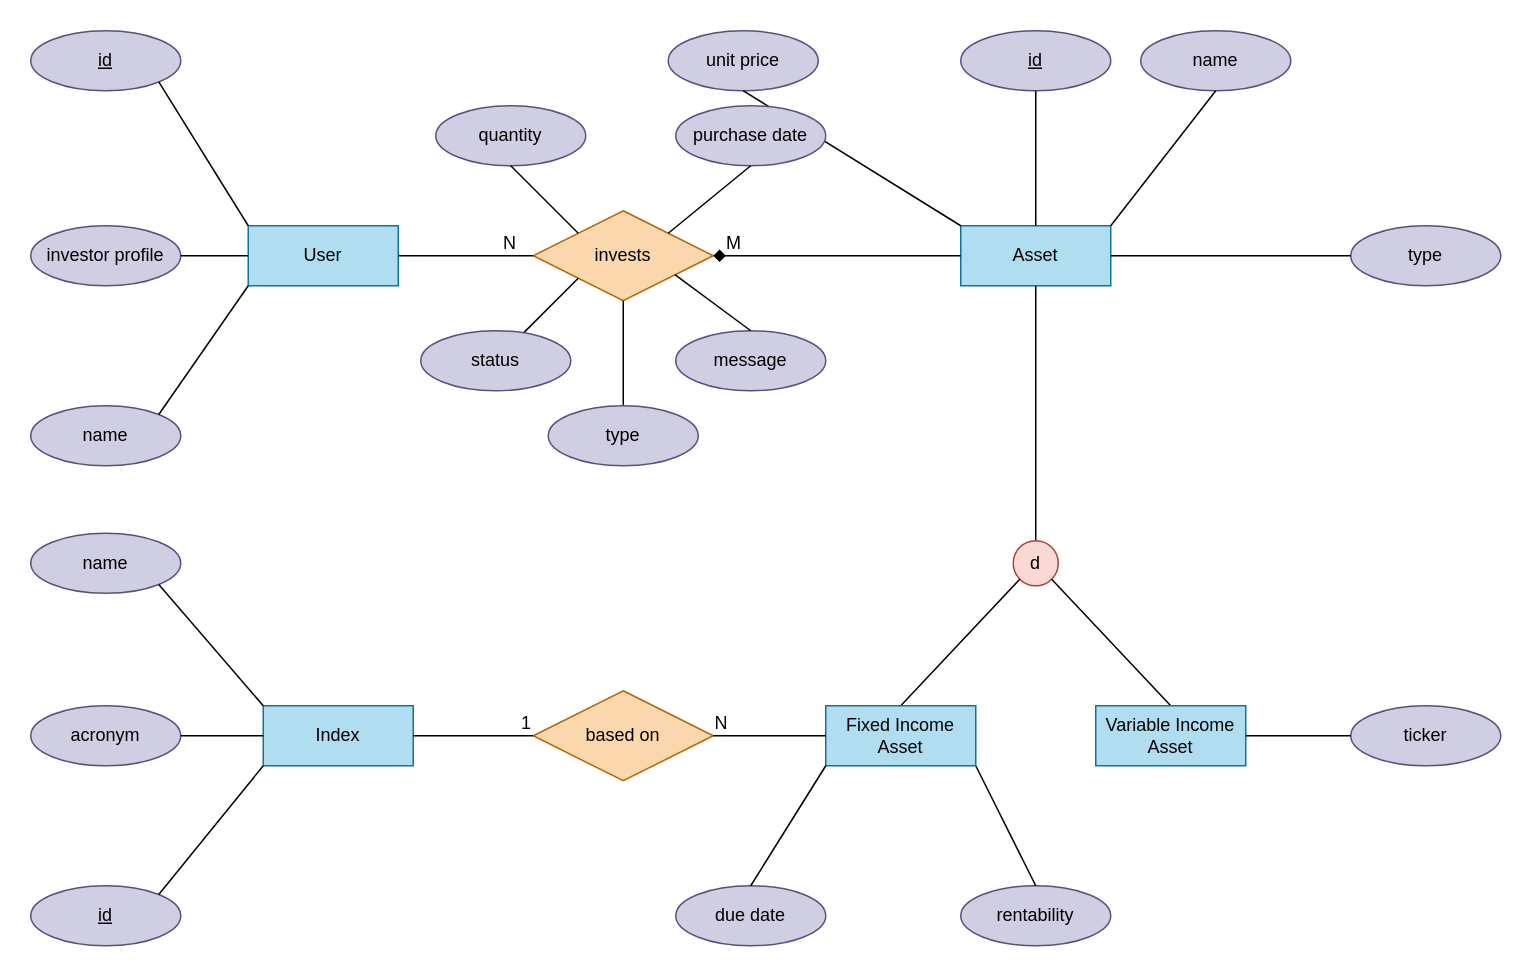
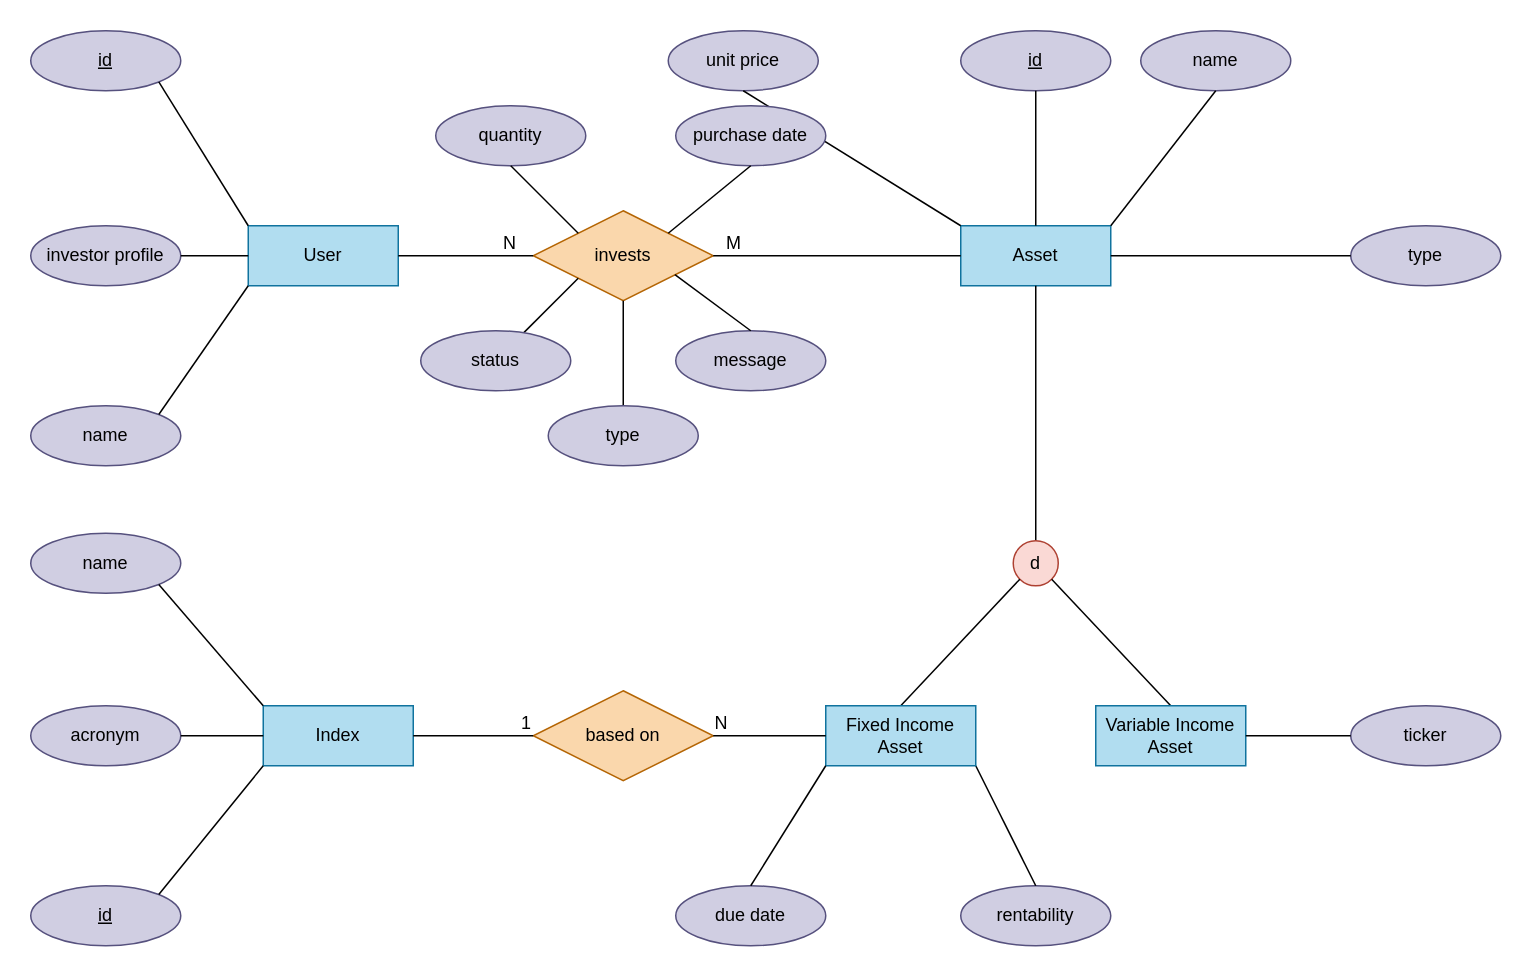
(726, 256) -> (720, 256)
